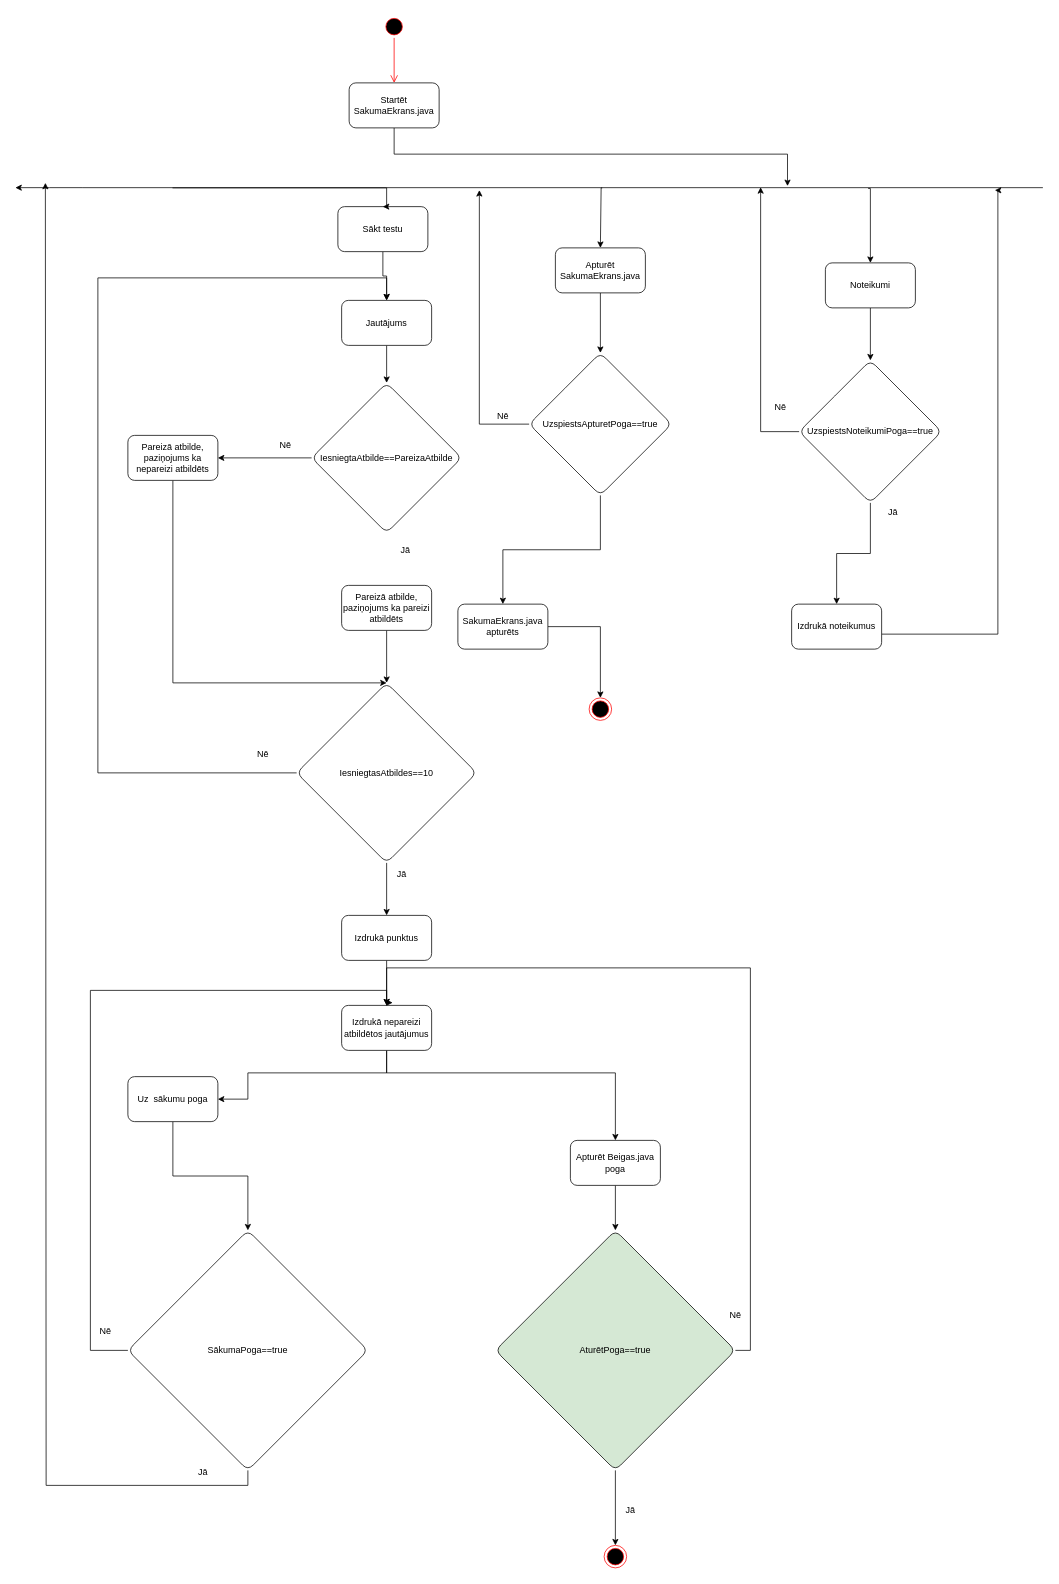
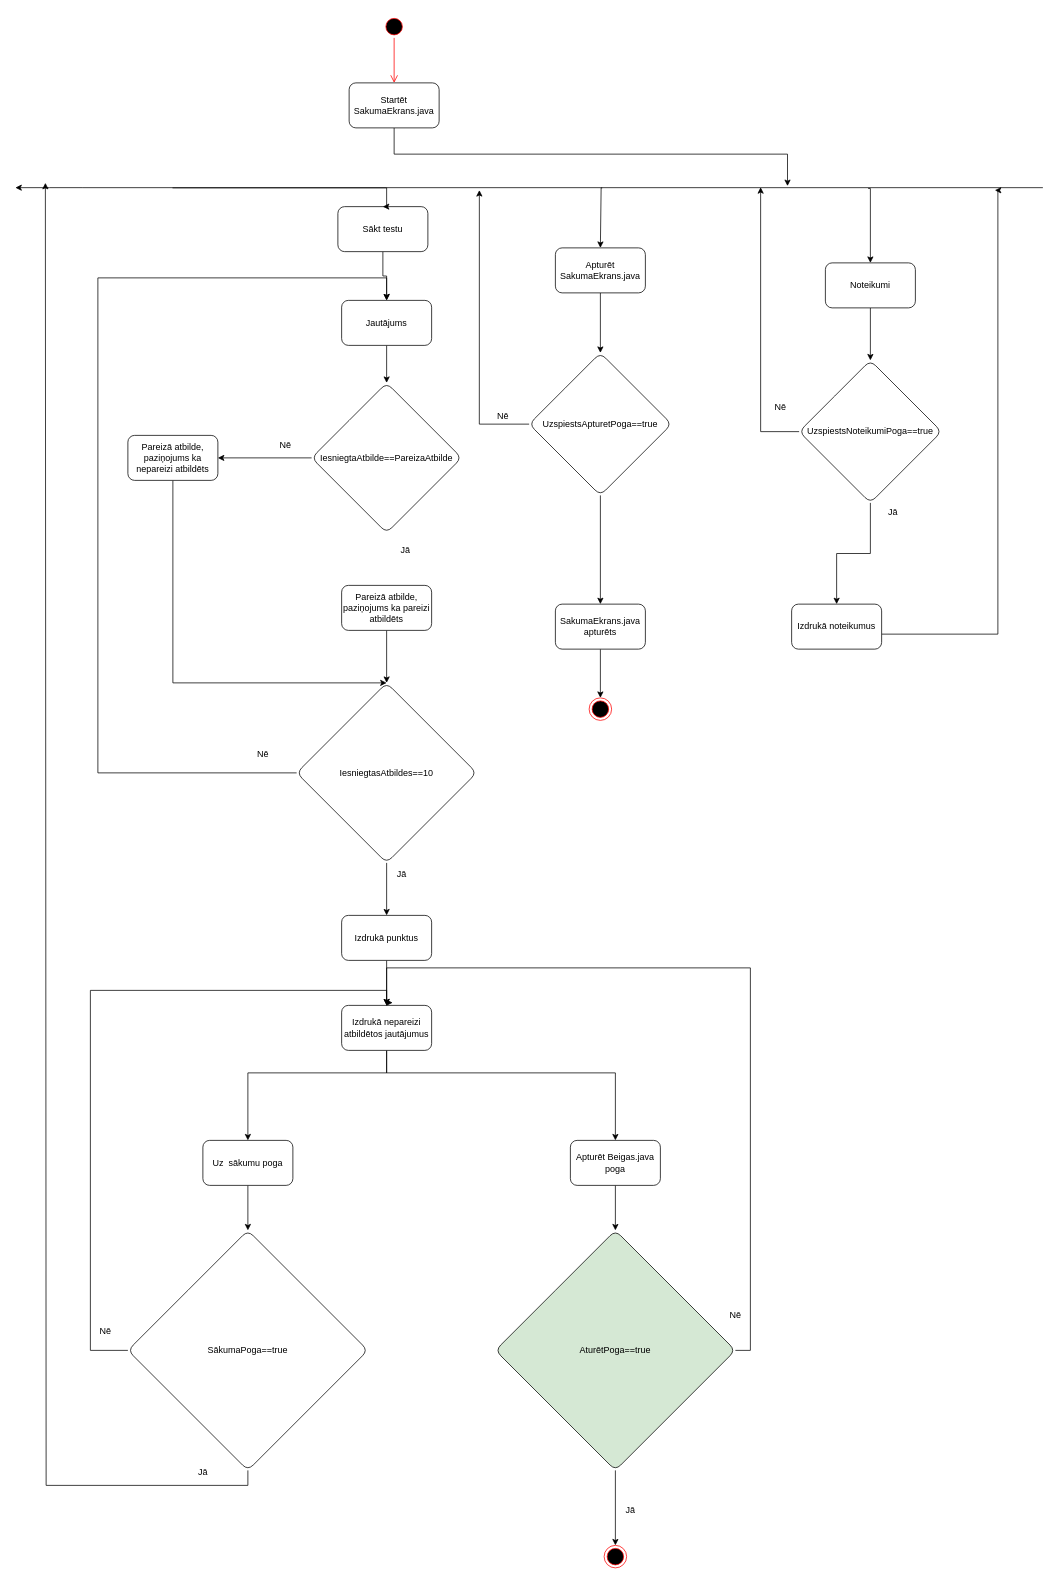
(503, 627) -> (600, 627)
(173, 1099) -> (248, 1163)
